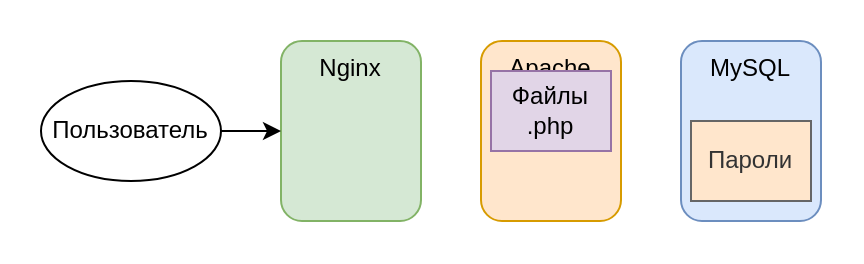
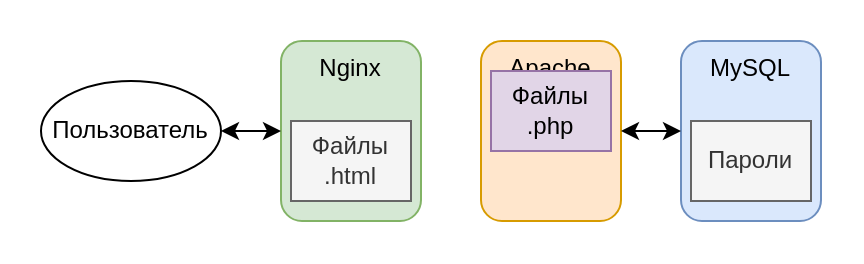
(230, 131) -> (236, 131)
none -> (651, 131)
none -> (351, 161)
(751, 161) -> (751, 161)
